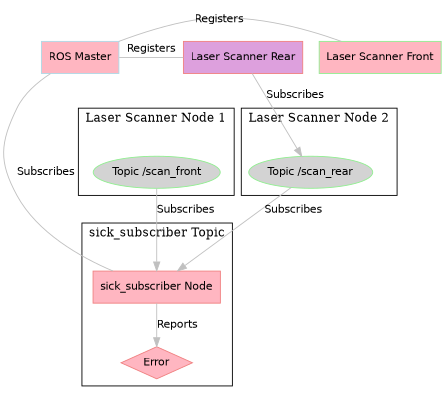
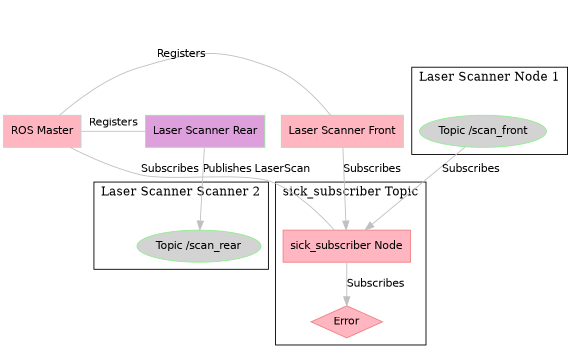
(243, 57) -> (205, 131)
(295, 95) -> (256, 169)
(319, 118) -> (181, 192)
(238, 226) -> (344, 188)
(177, 325) -> (376, 284)
